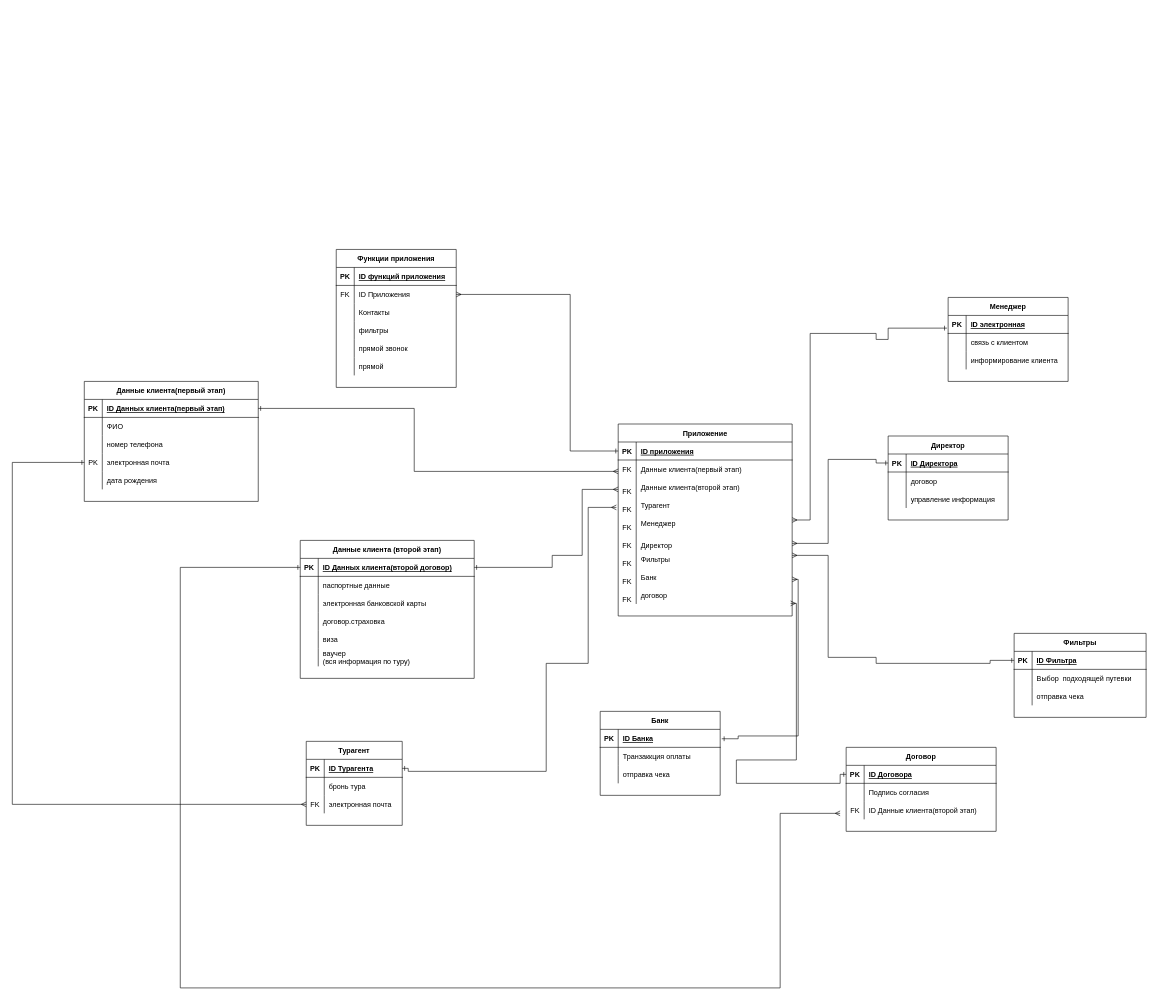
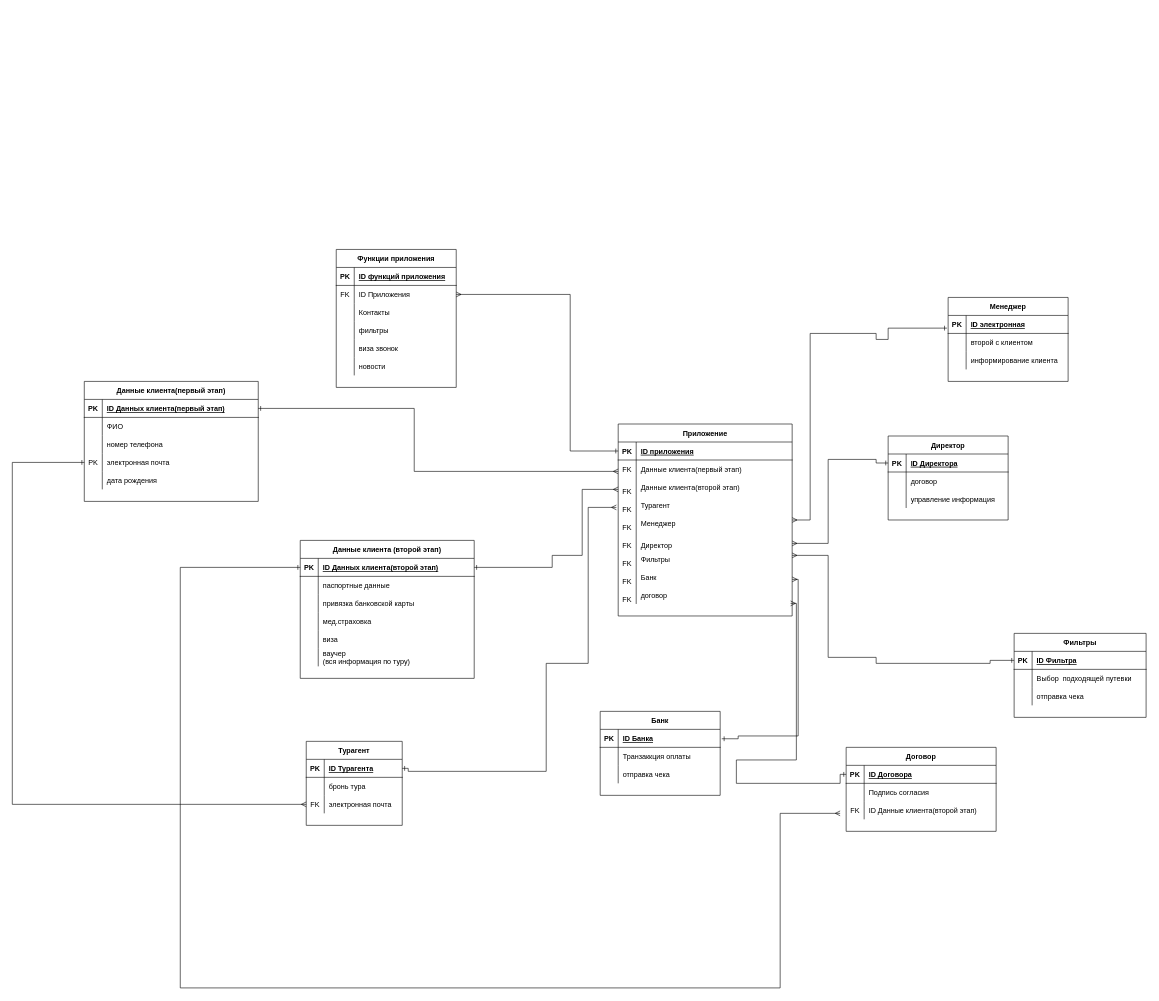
(1001, 343) -> (1003, 343)
(384, 349) -> (380, 349)
(371, 367) -> (373, 367)
(387, 568) -> (380, 568)
(377, 604) -> (371, 604)
(356, 622) -> (348, 622)
